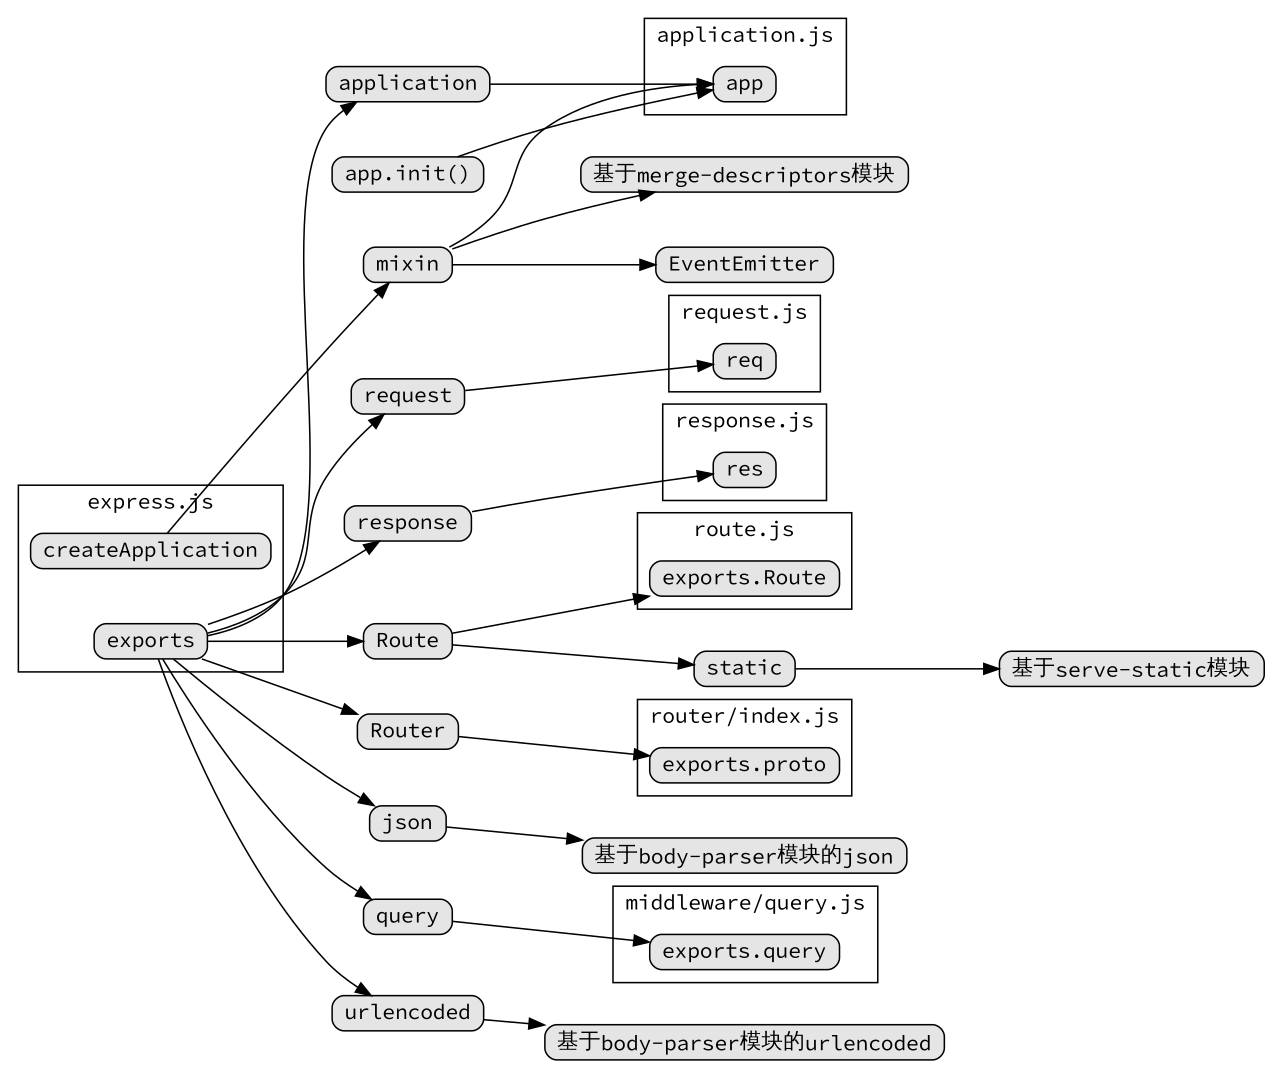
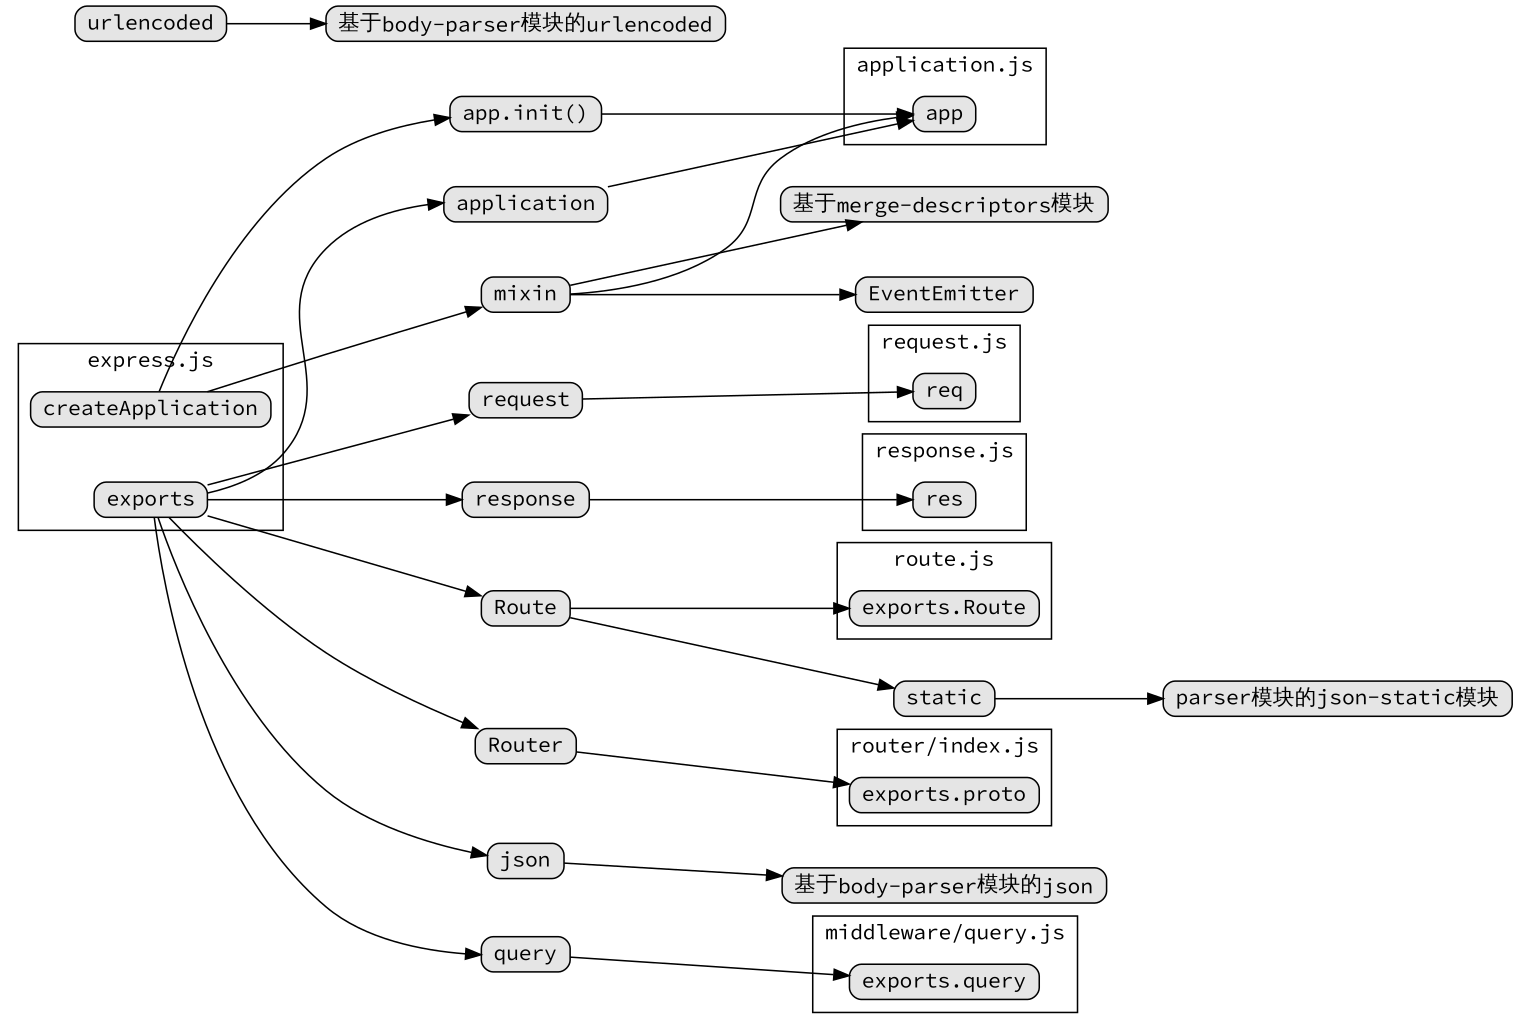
none -> (262, 217)
(1132, 669) -> (1338, 699)
(238, 836) -> none
